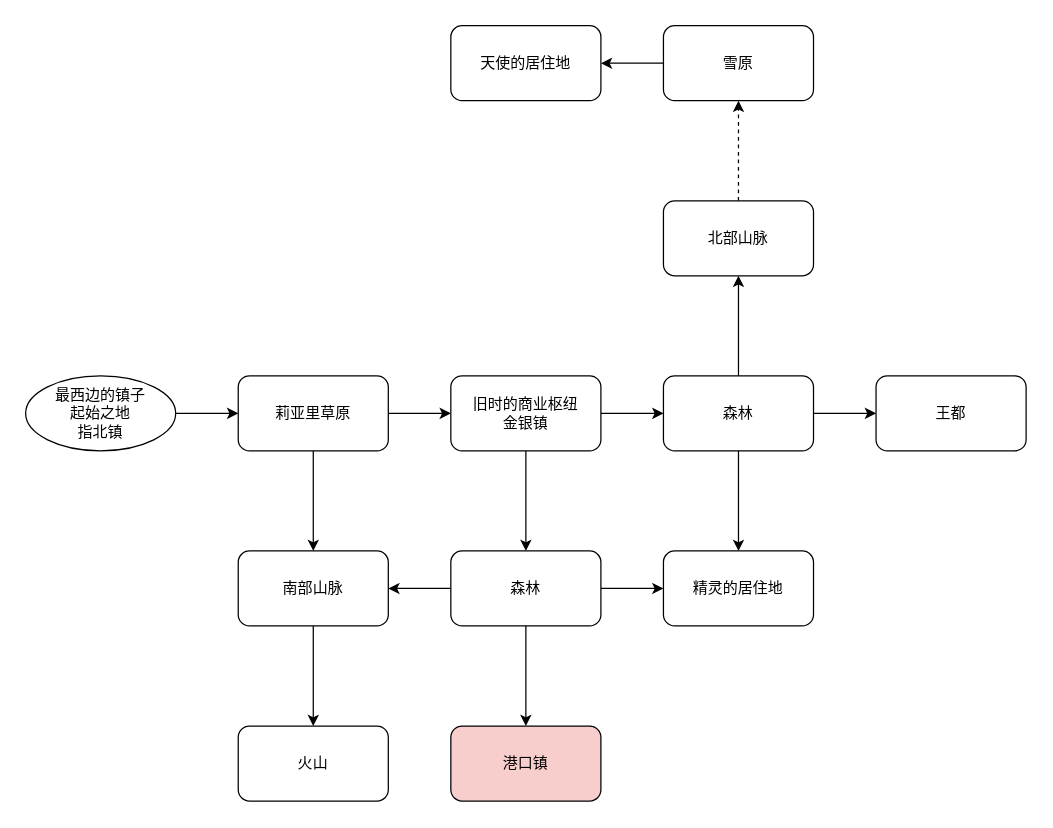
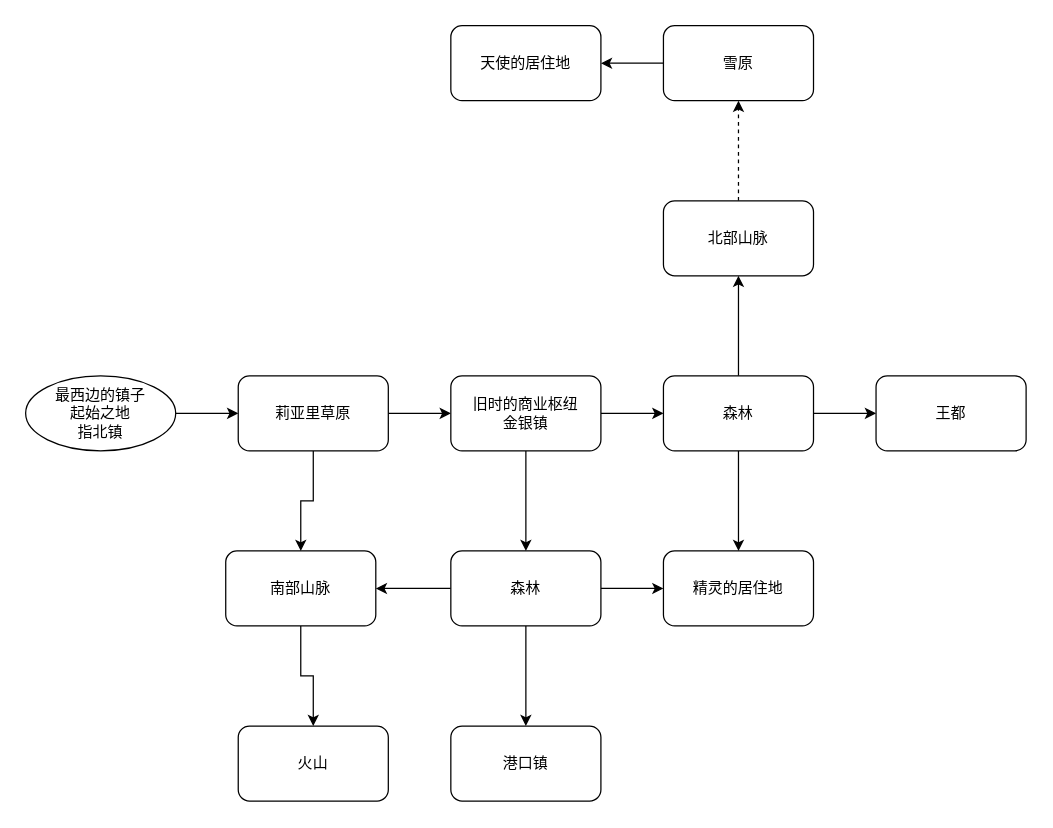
(313, 588) -> (301, 588)
(526, 763) -> (526, 763)
